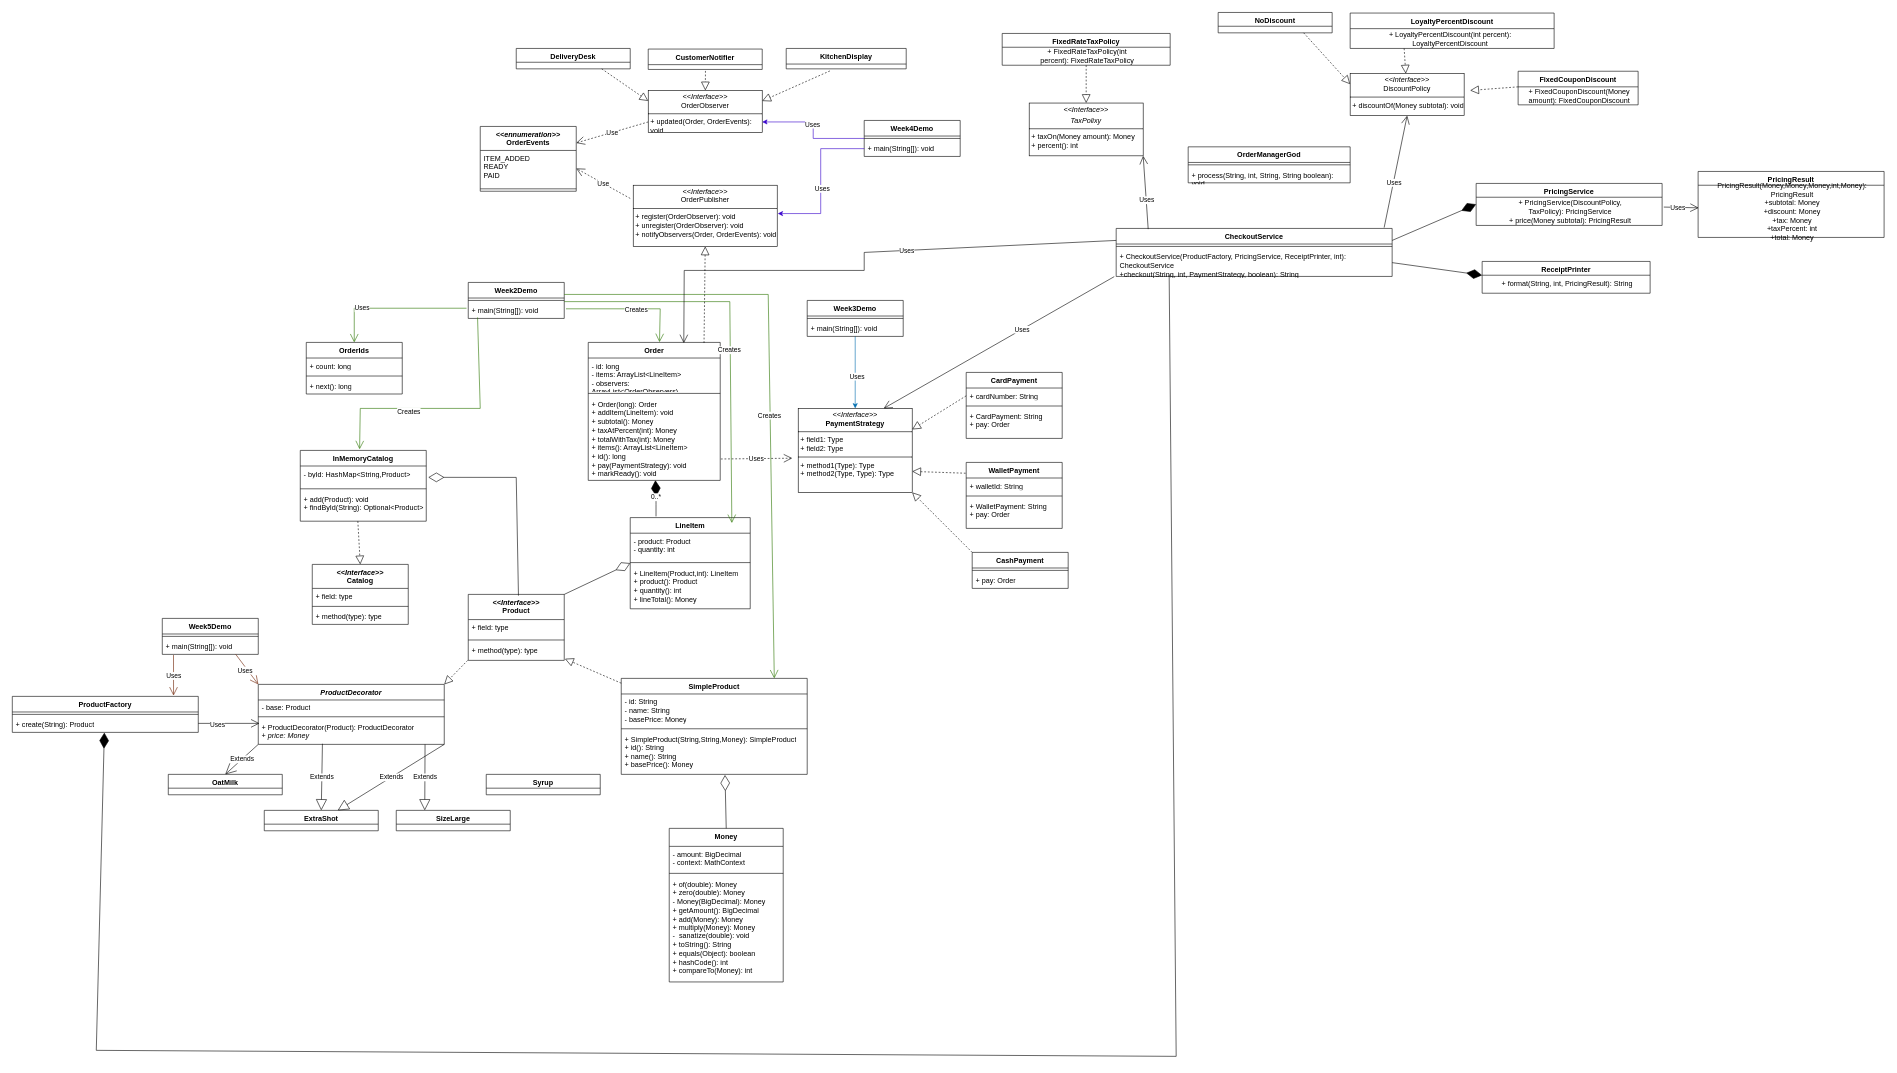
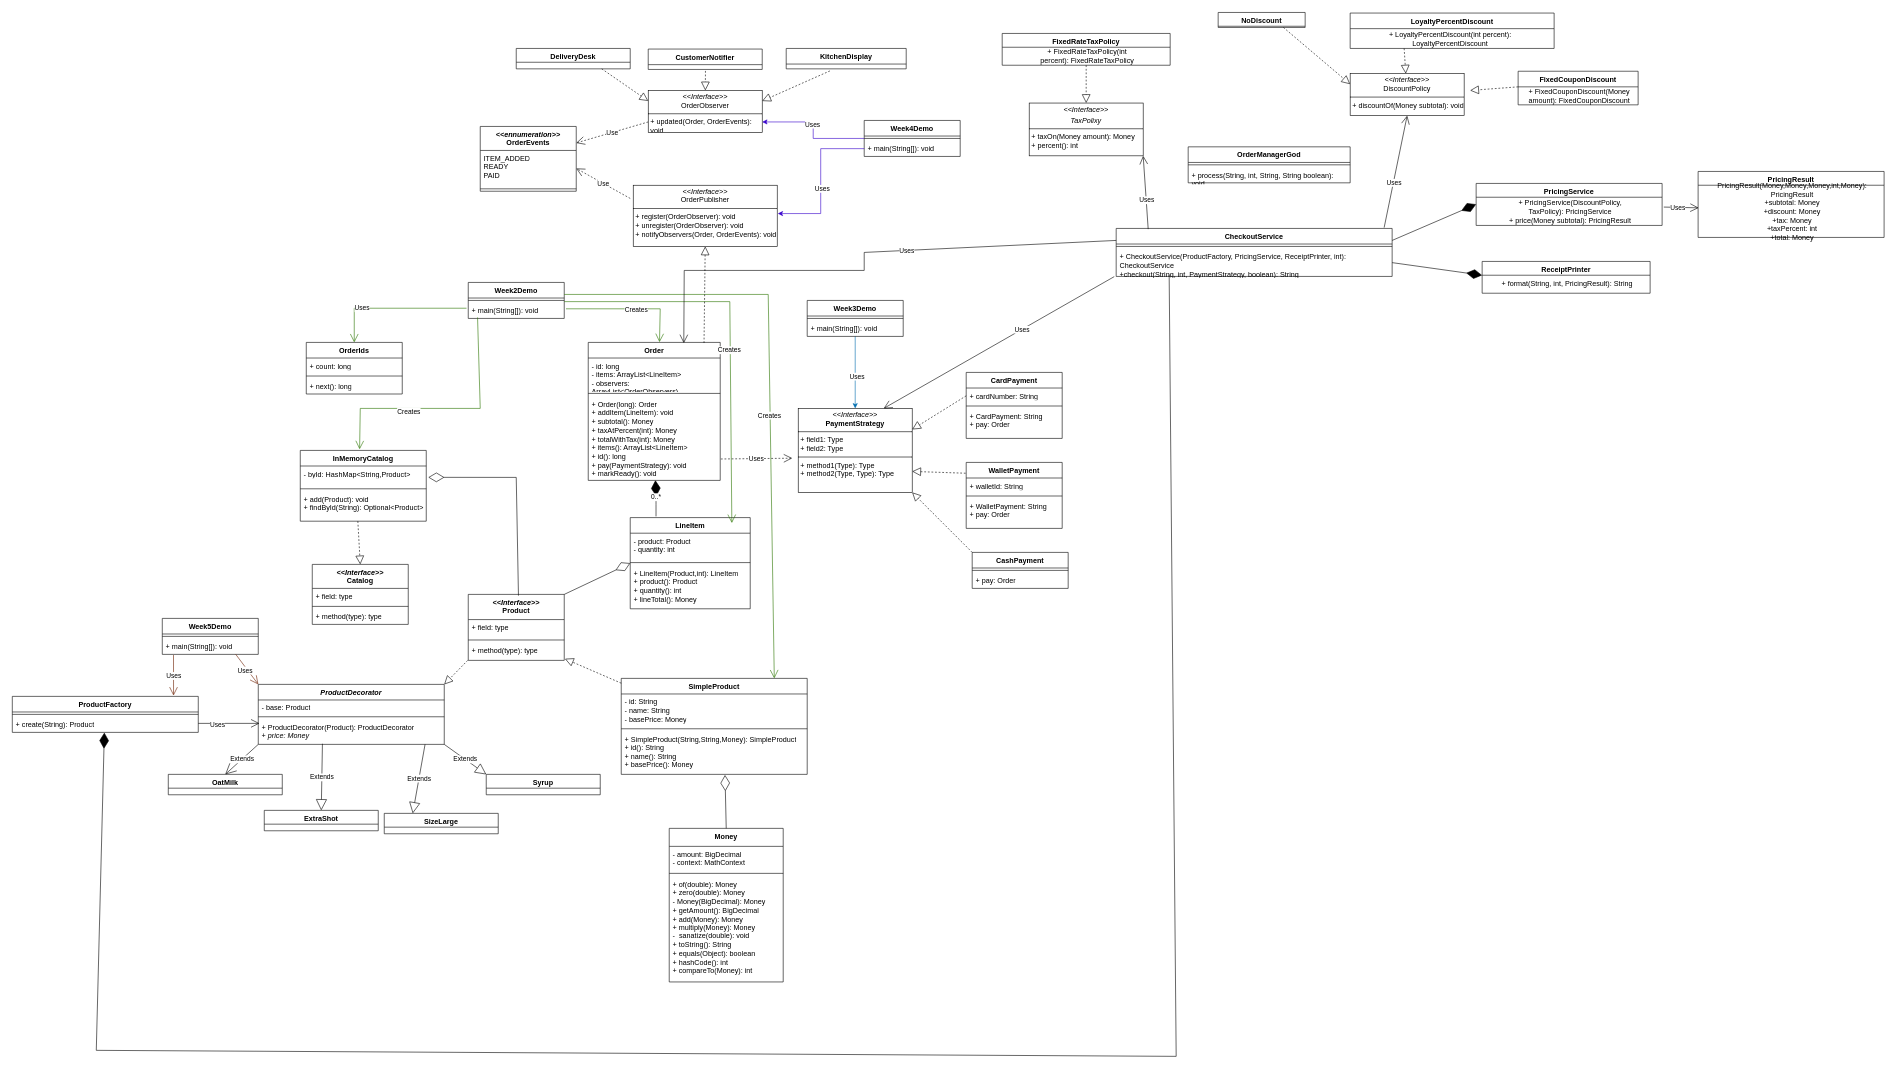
(1275, 23) -> (1262, 20)
(384, 782) -> (461, 756)
(453, 821) -> (441, 824)
